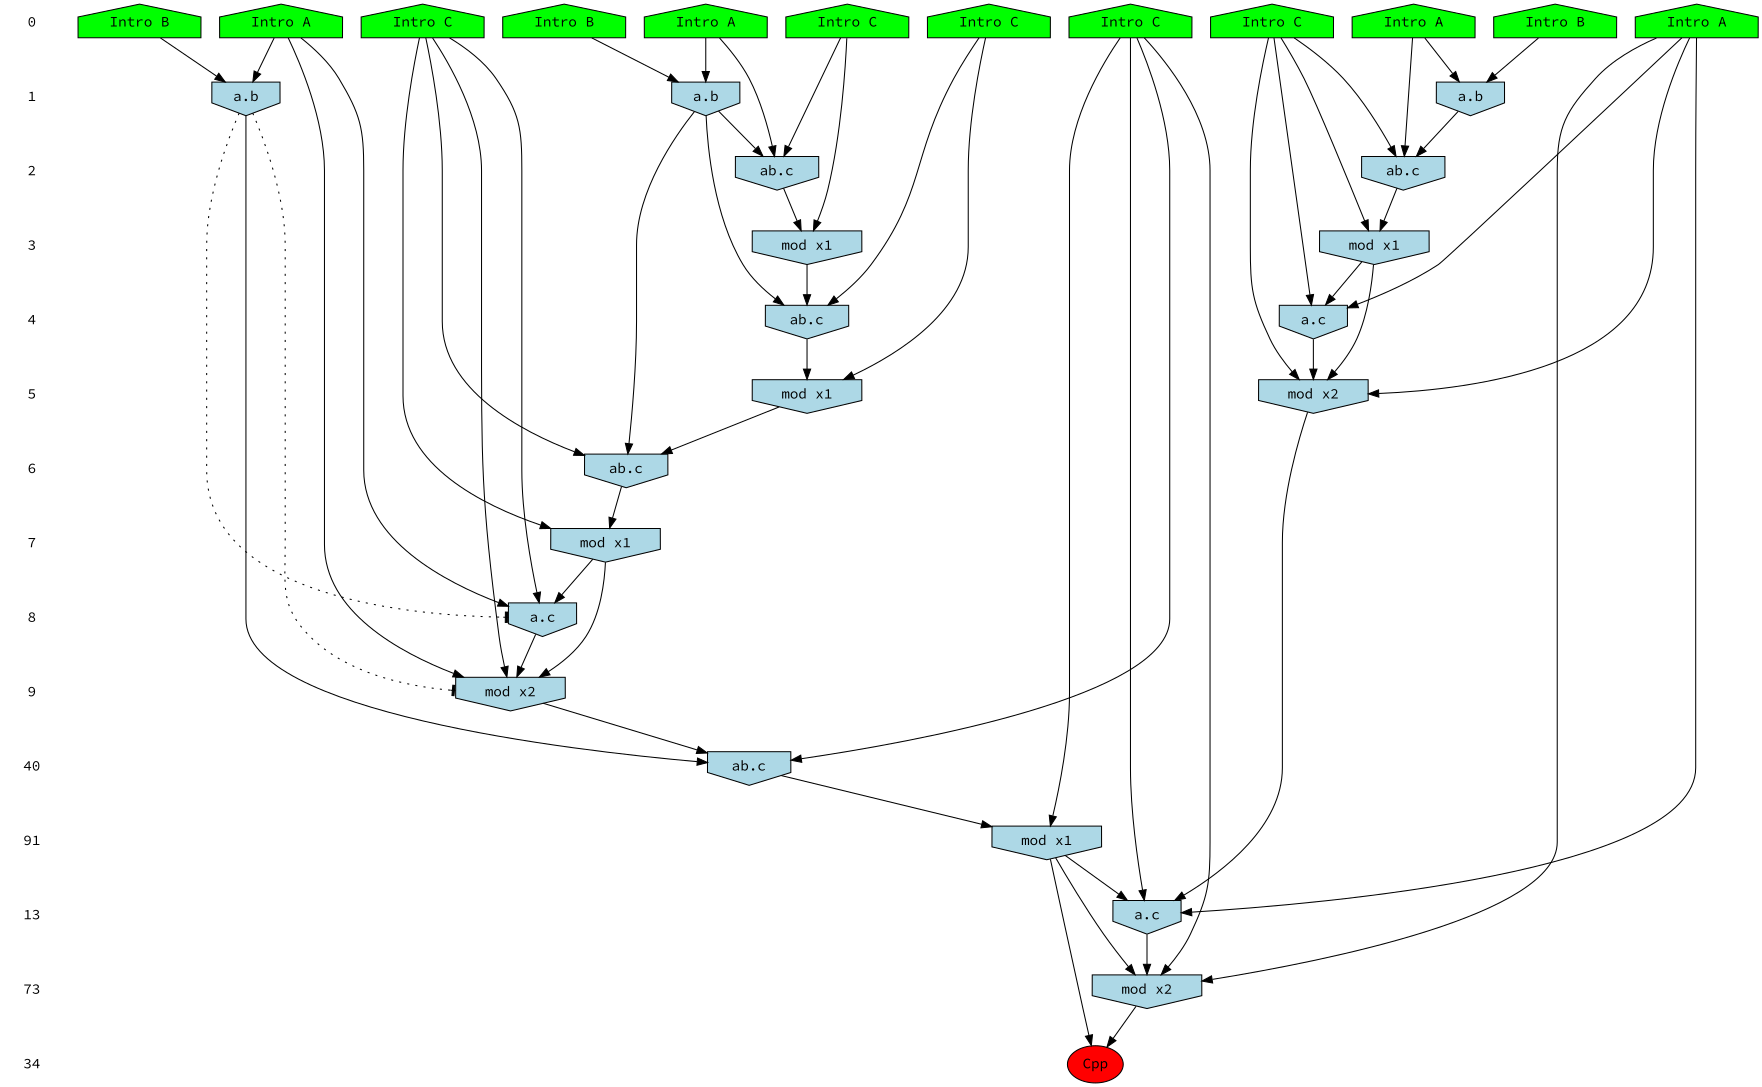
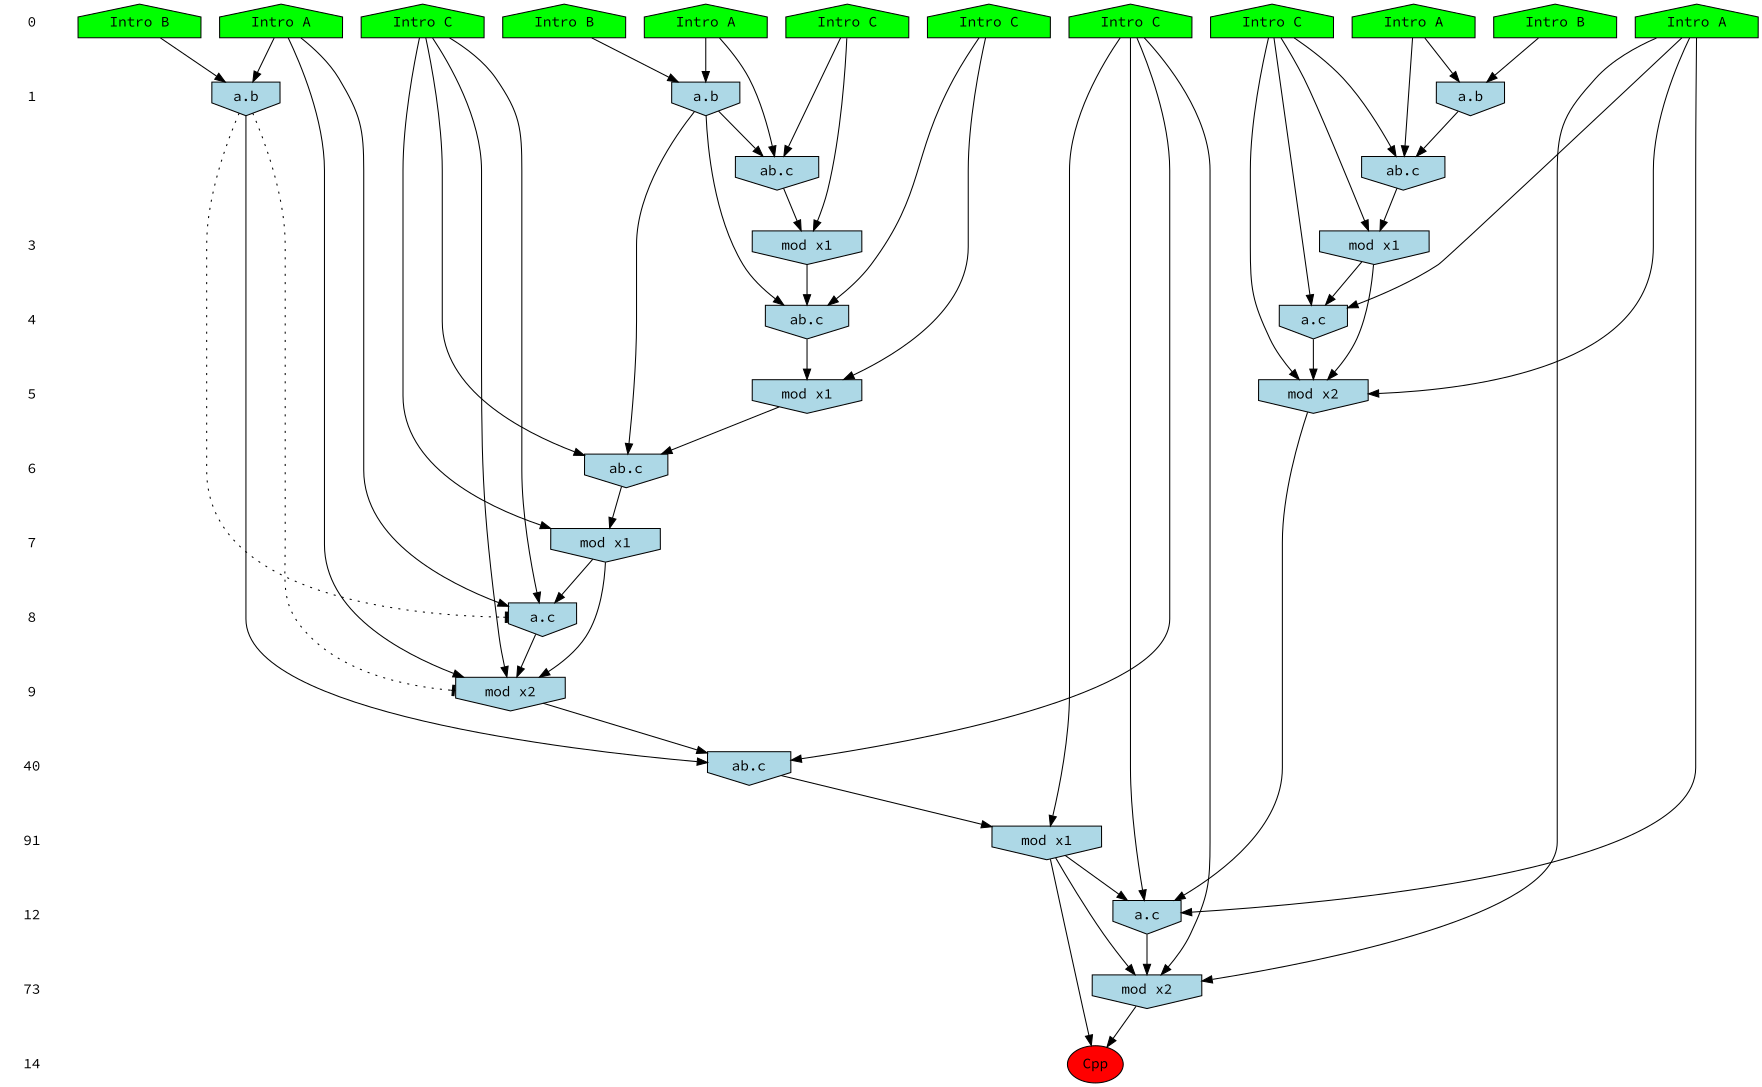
(32, 172) -> none
(32, 916) -> (32, 916)
(32, 1064) -> (32, 1064)
